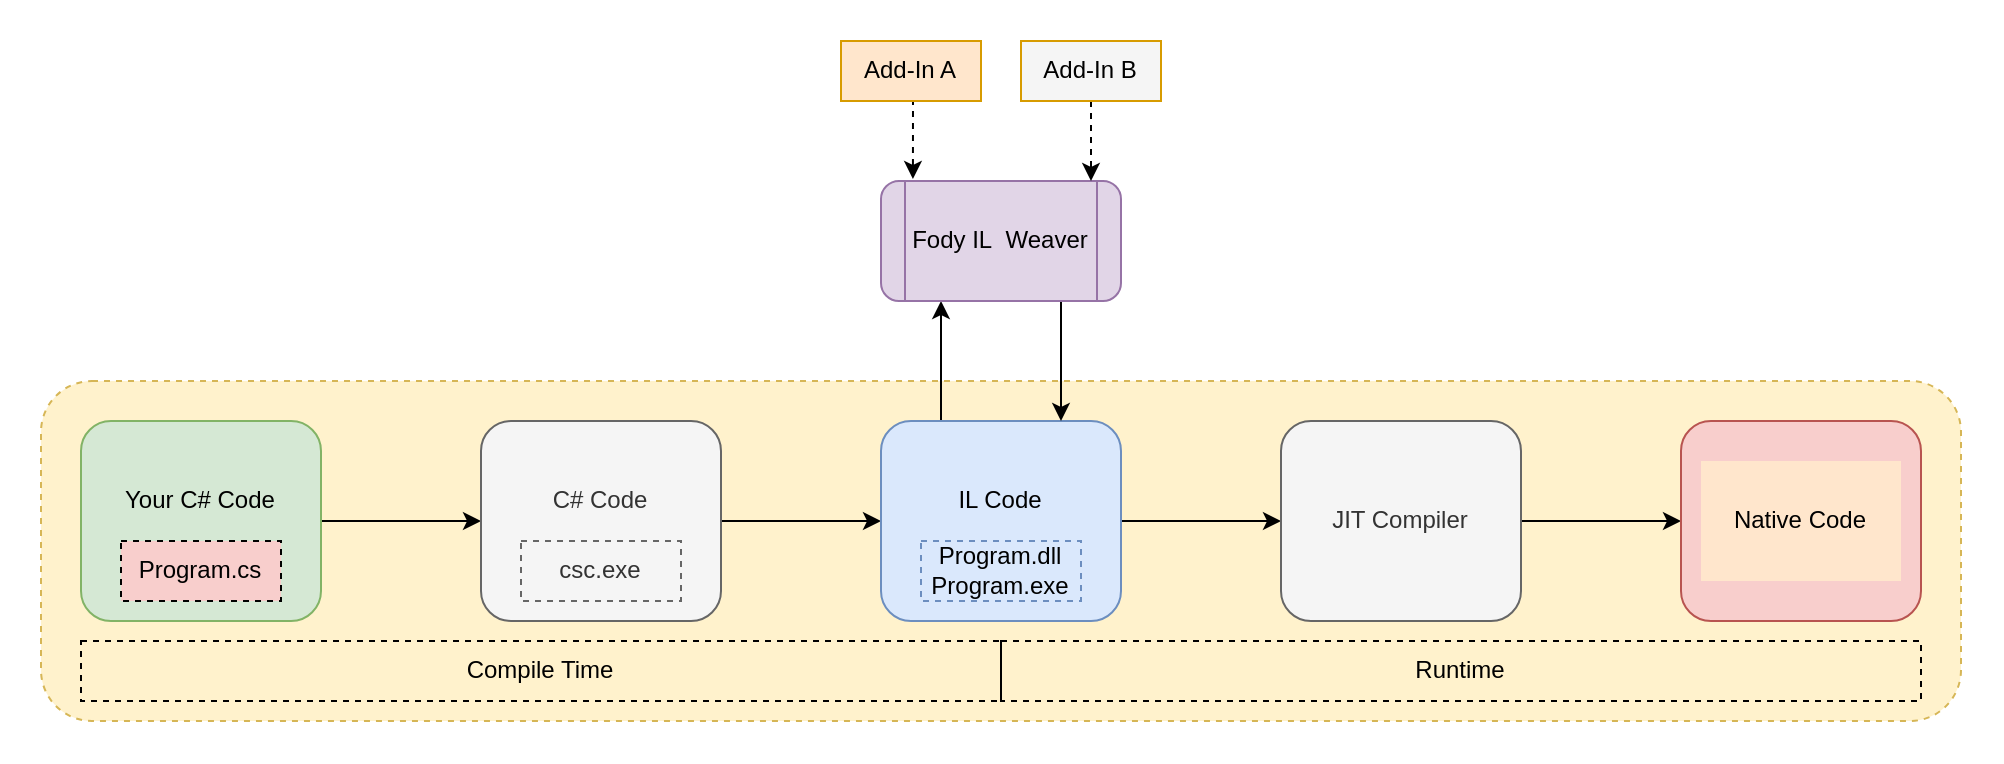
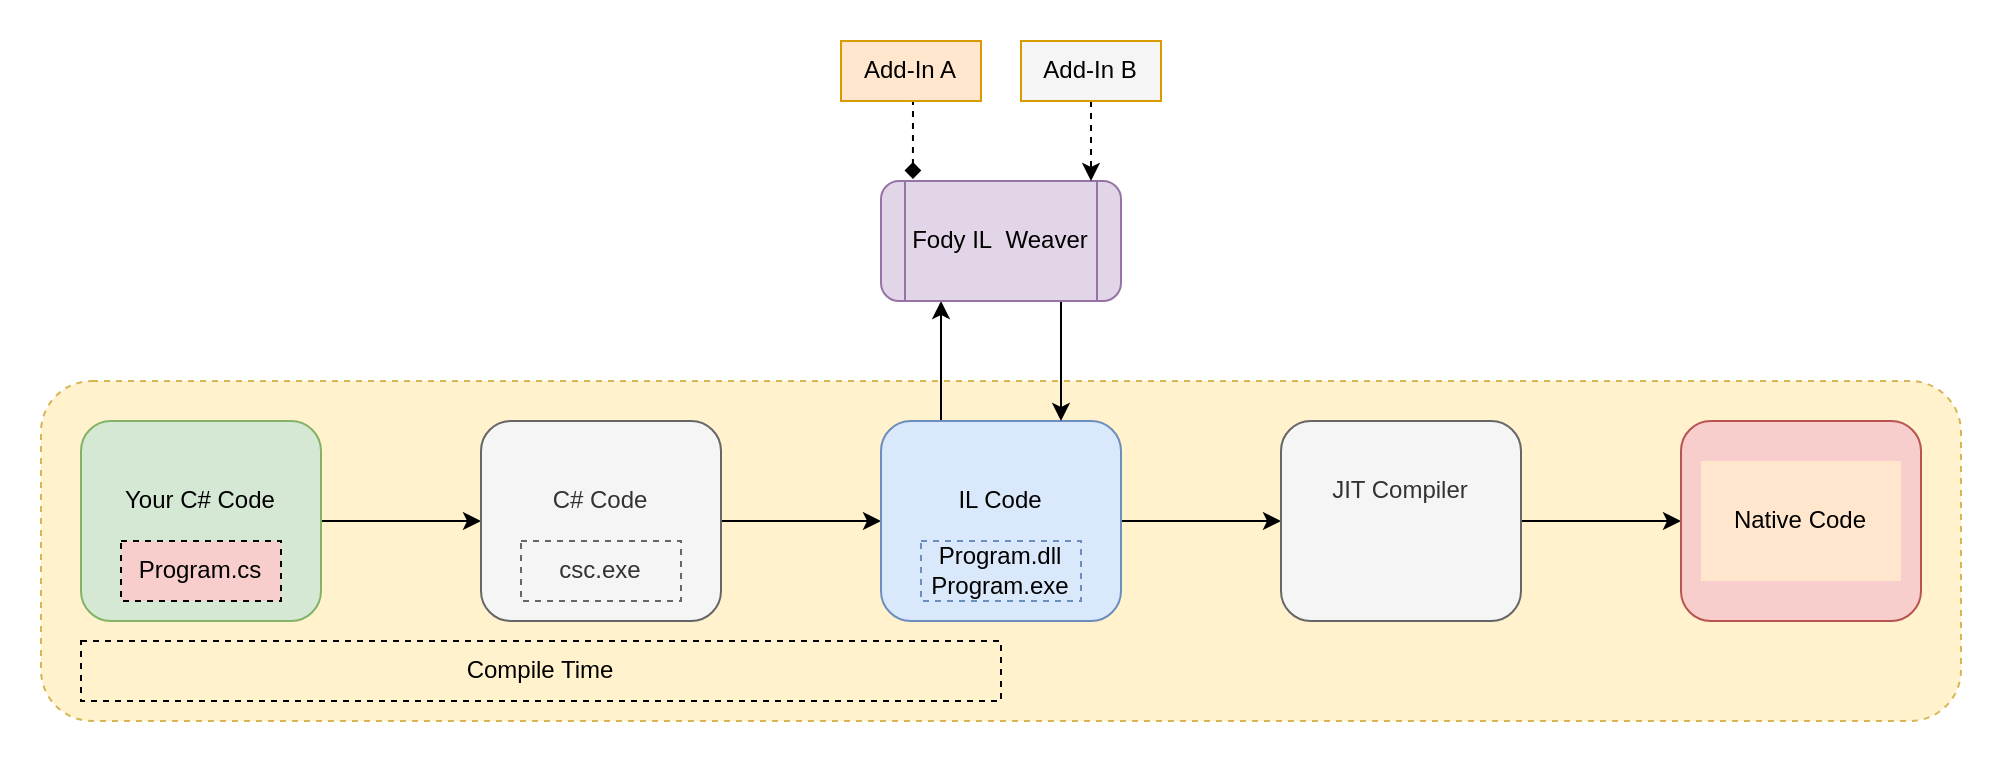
(913, 163) -> (913, 162)
(1401, 521) -> (1401, 491)
(1461, 671) -> none
